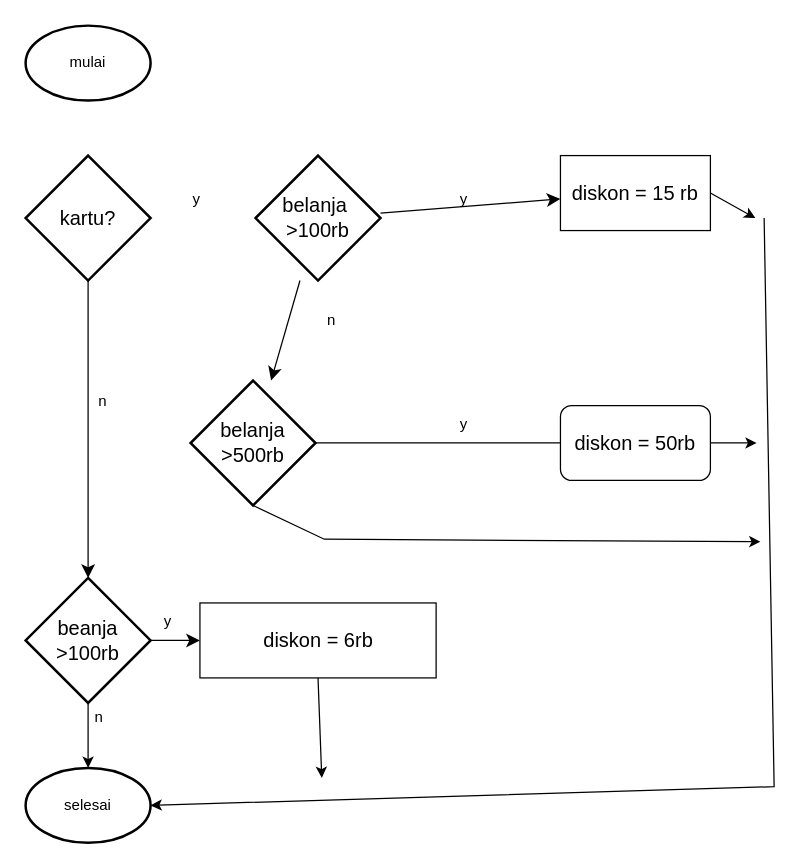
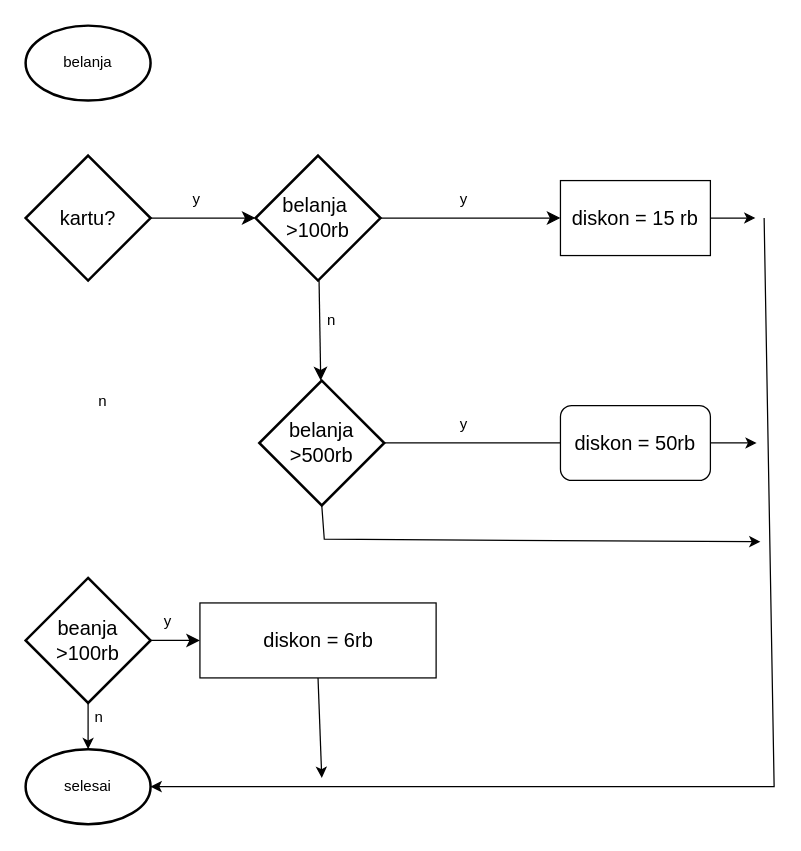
(88, 63) -> (88, 63)
(636, 193) -> (636, 218)
none -> (199, 218)
(88, 426) -> none
(253, 443) -> (322, 443)
(88, 806) -> (88, 787)
